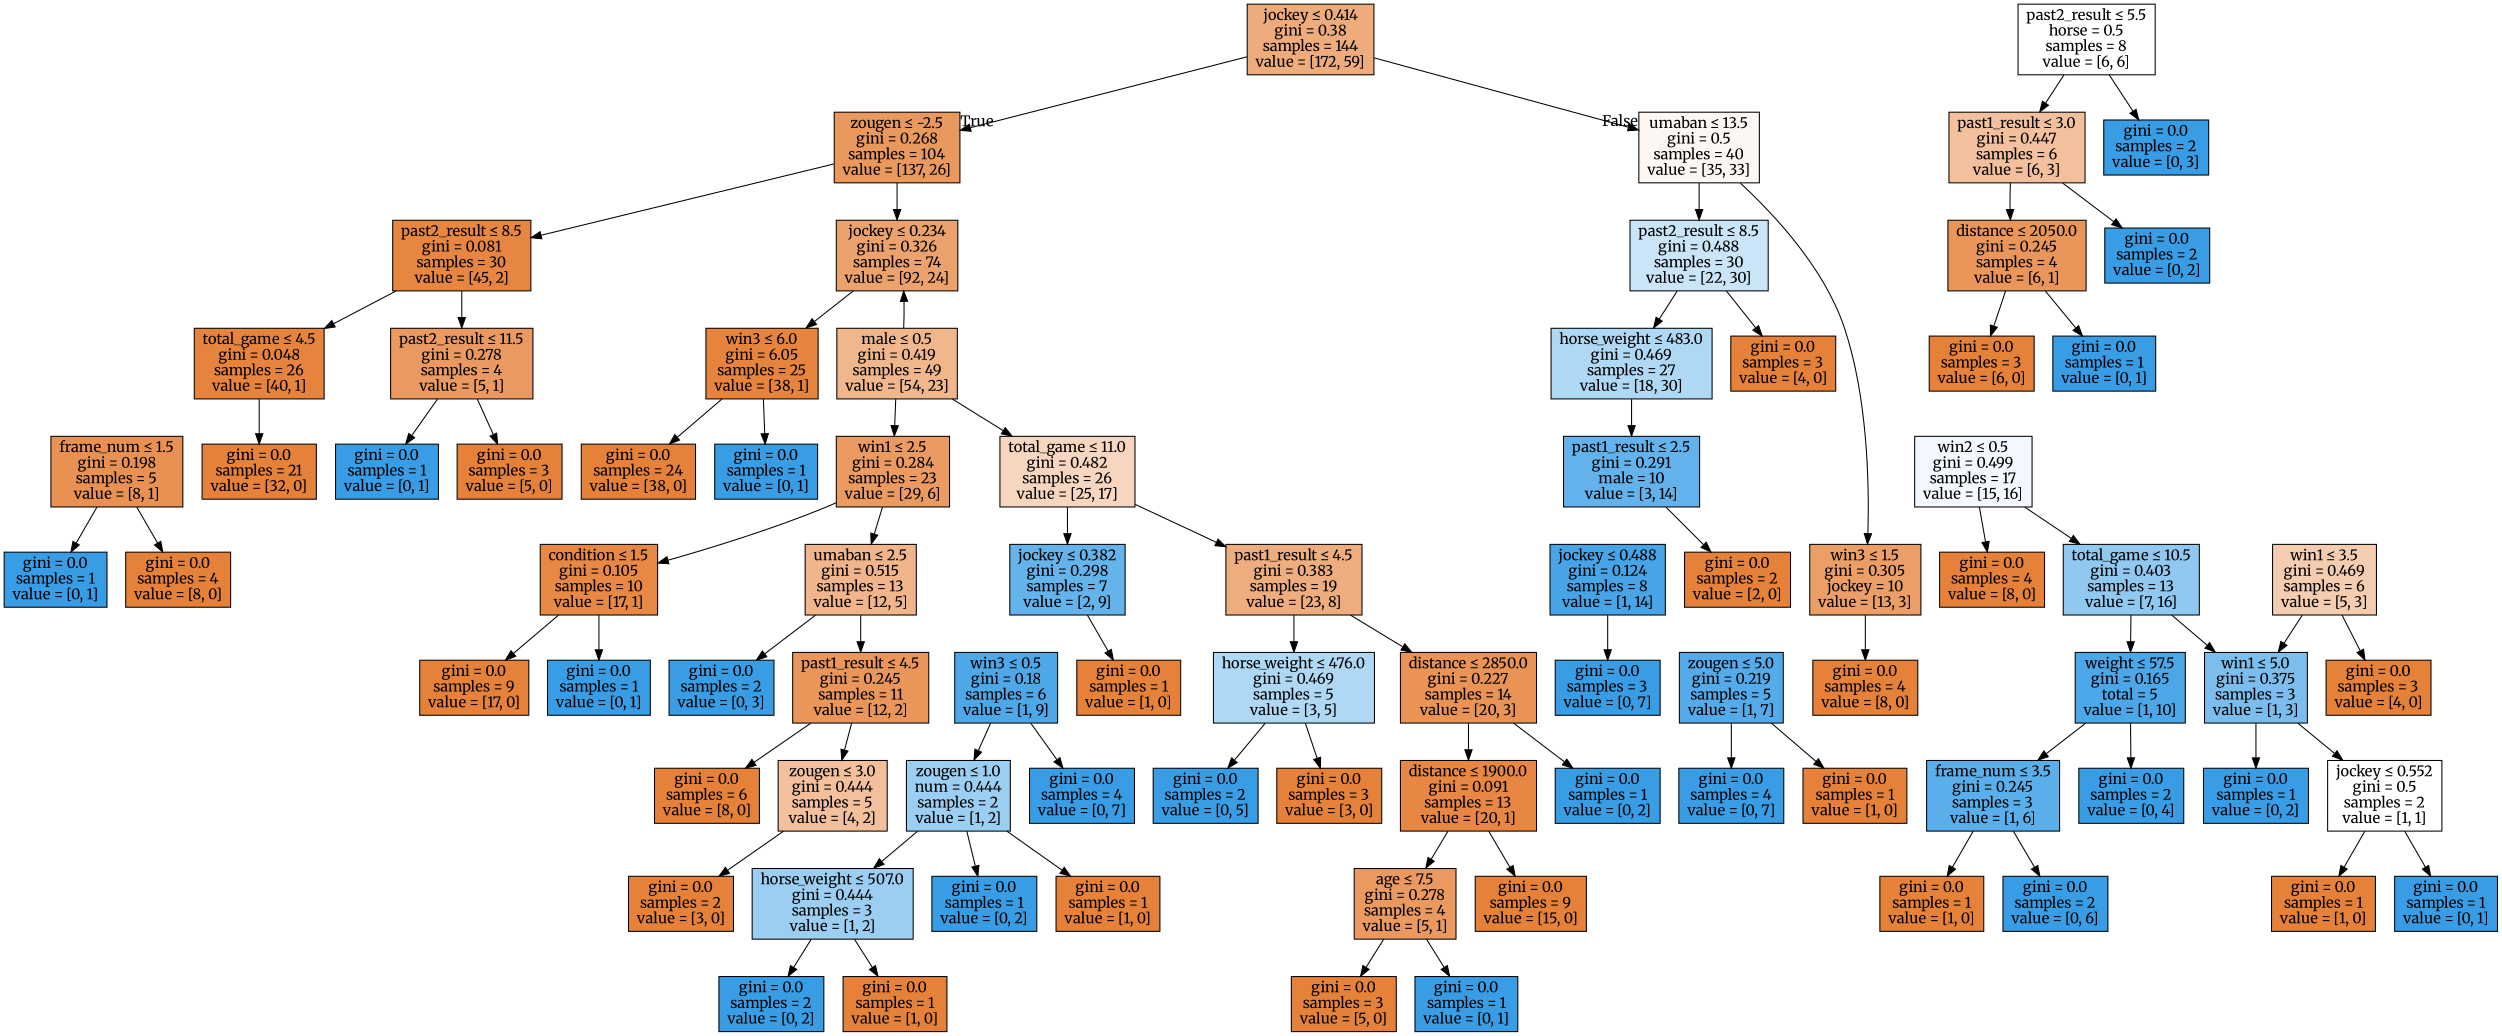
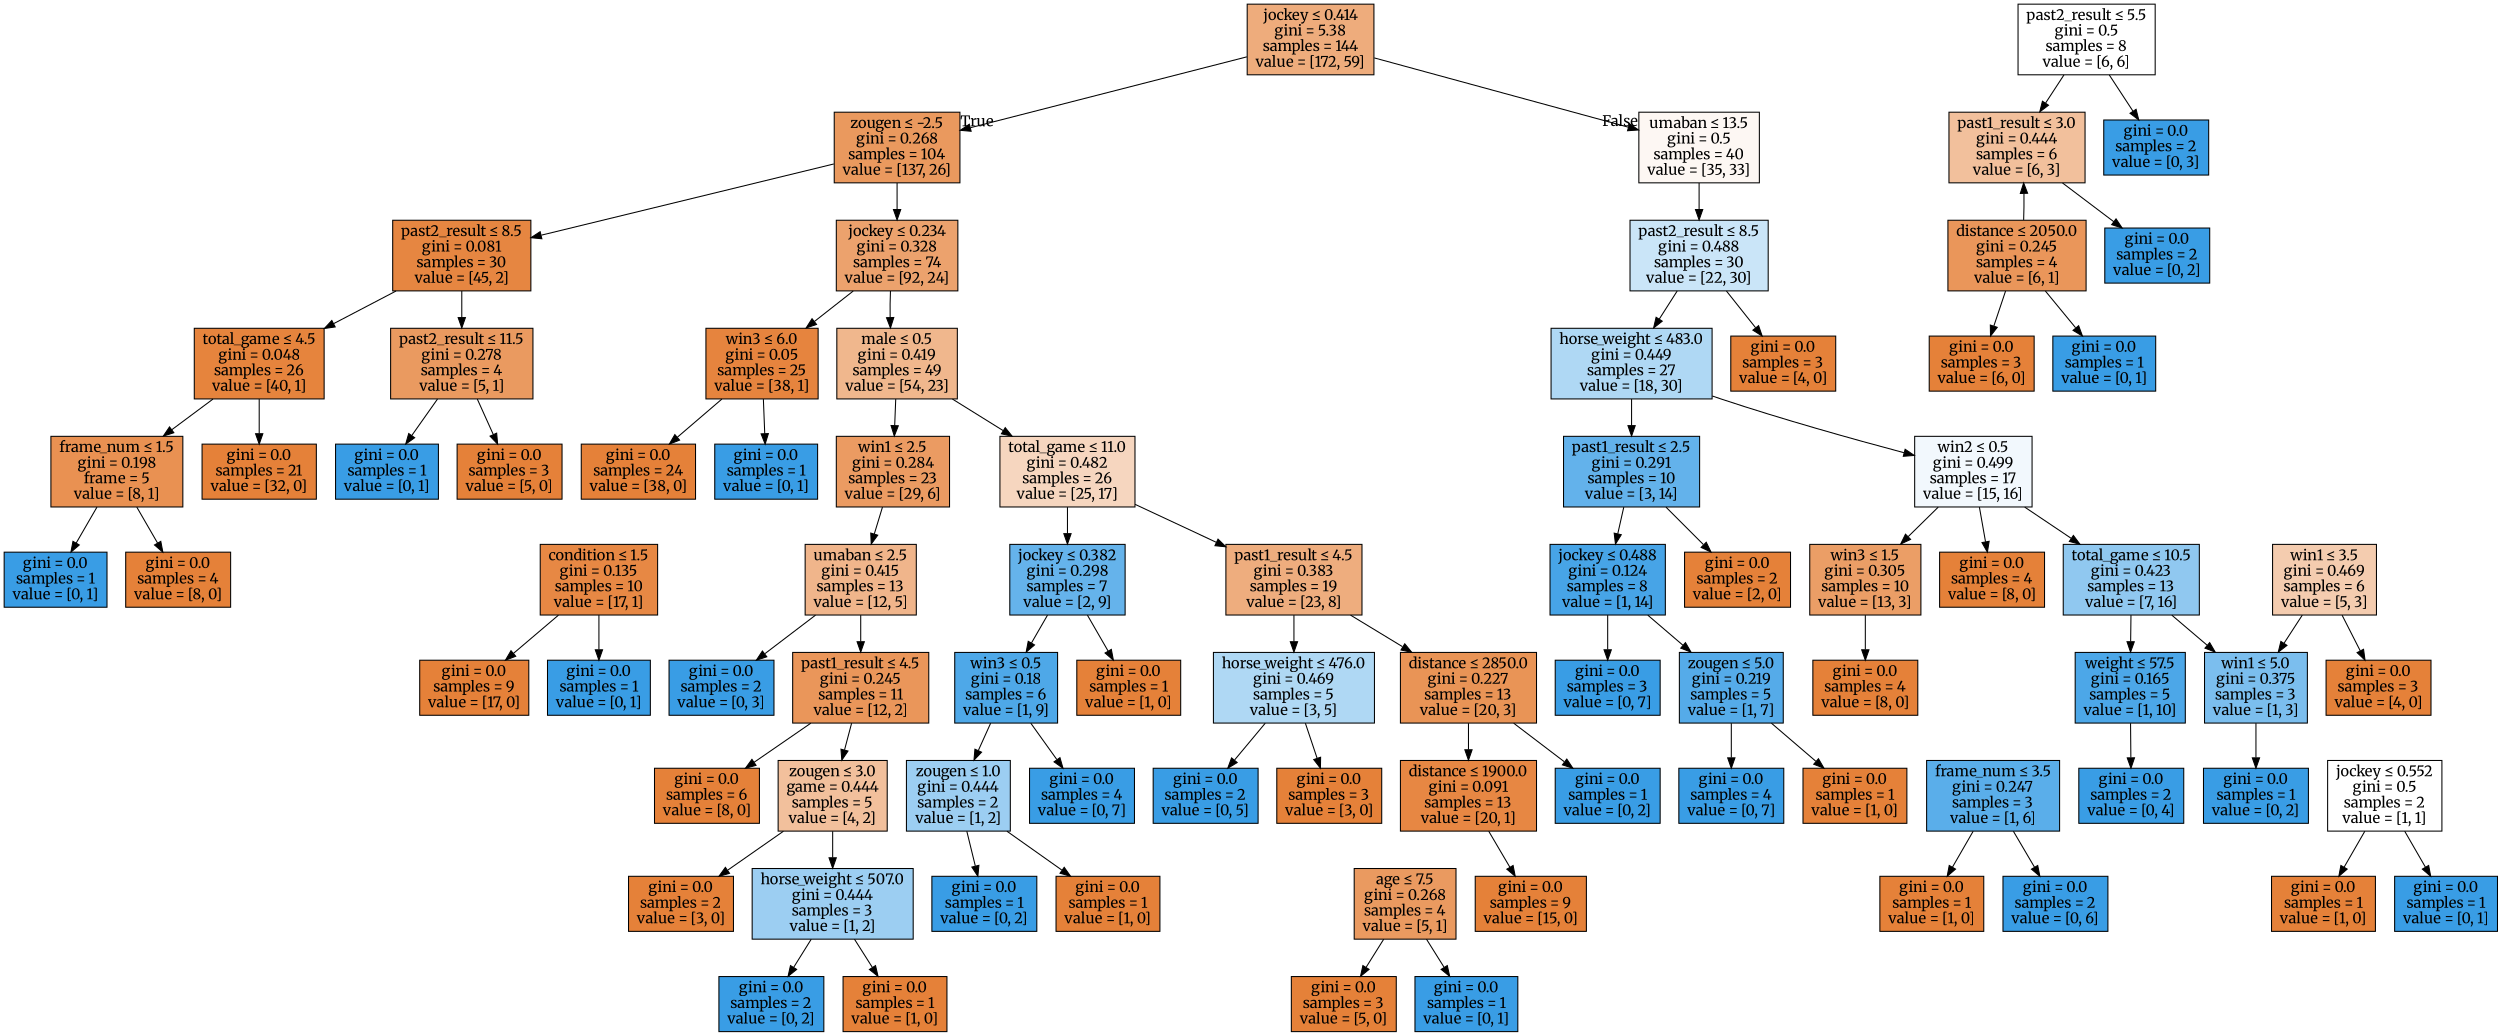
(1311, 31) -> (1311, 31)
(2087, 31) -> (2087, 31)
(2017, 139) -> (2017, 139)
(2010, 196) -> (2024, 207)
(897, 247) -> (897, 247)
(904, 315) -> (890, 304)
(1848, 341) -> (1923, 522)
(762, 355) -> (762, 355)
(1632, 355) -> (1632, 355)
none -> (192, 414)
none -> (1808, 426)
(117, 479) -> (117, 479)
(1632, 479) -> (1632, 479)
none -> (1621, 520)
(753, 534) -> none
(599, 571) -> (599, 571)
(861, 571) -> (861, 571)
(2131, 571) -> (2131, 571)
(1865, 587) -> (1865, 587)
none -> (1039, 629)
none -> (1665, 630)
(1468, 695) -> (1468, 695)
(2130, 695) -> (2130, 695)
(2066, 738) -> none
(2316, 738) -> none
(833, 787) -> (833, 787)
(958, 787) -> (958, 787)
(1993, 787) -> (1993, 787)
(1440, 845) -> none
(900, 846) -> (833, 844)
(1405, 896) -> (1405, 896)
